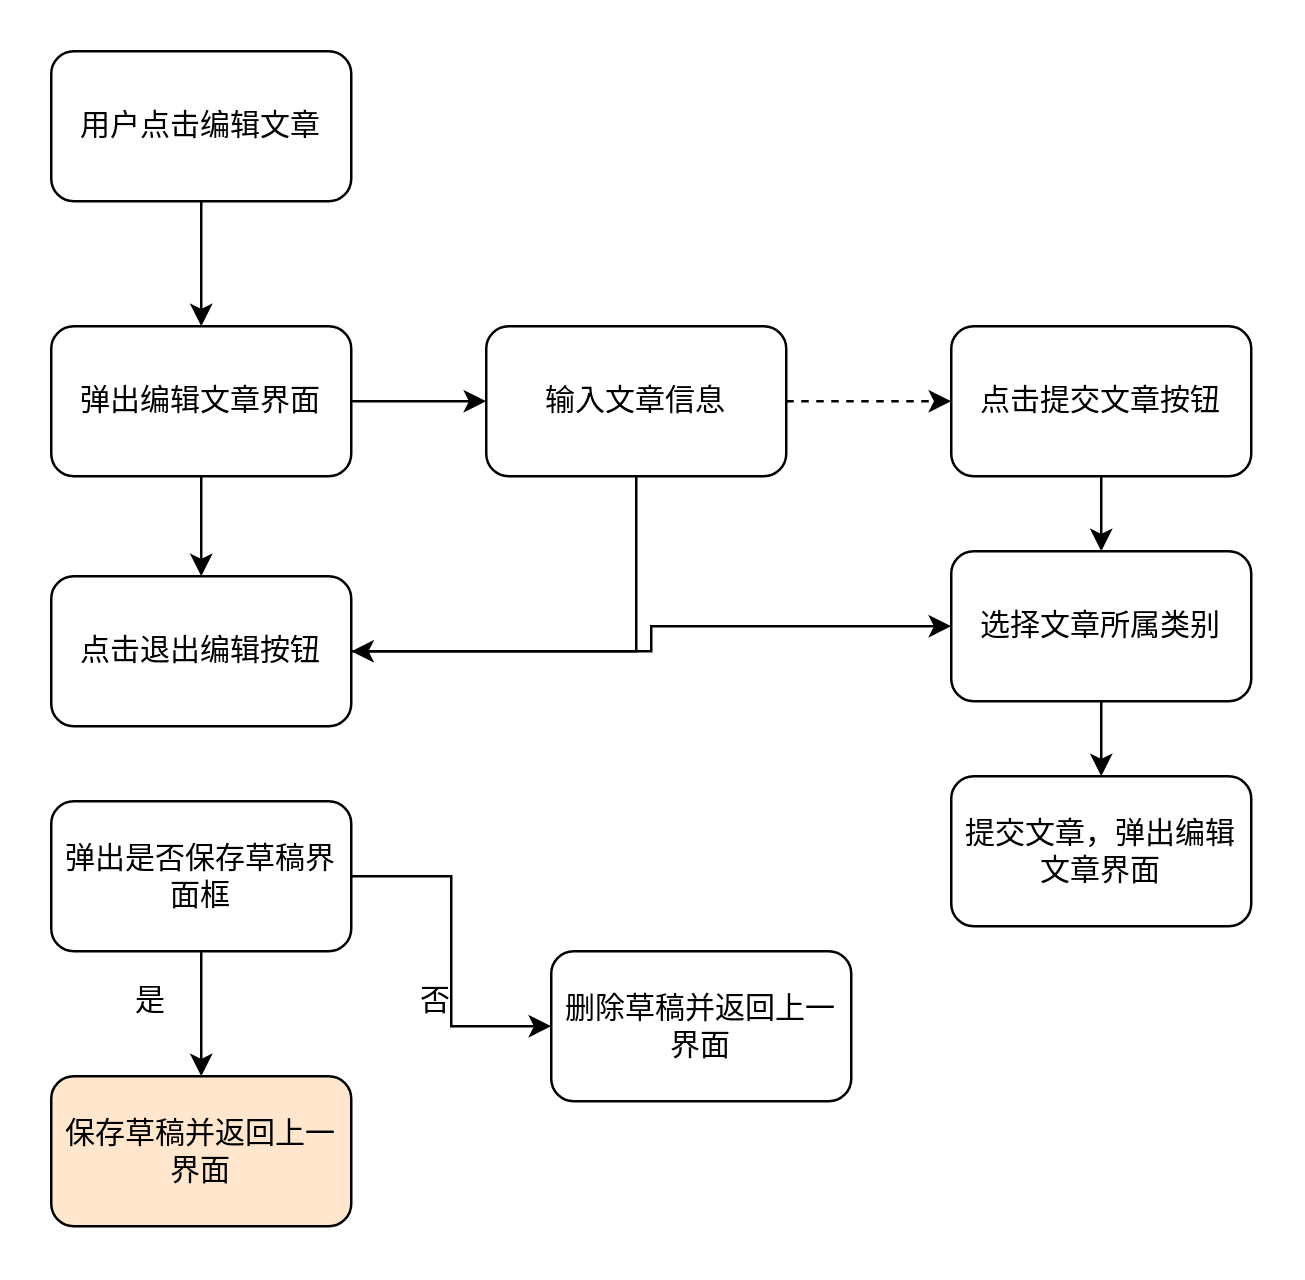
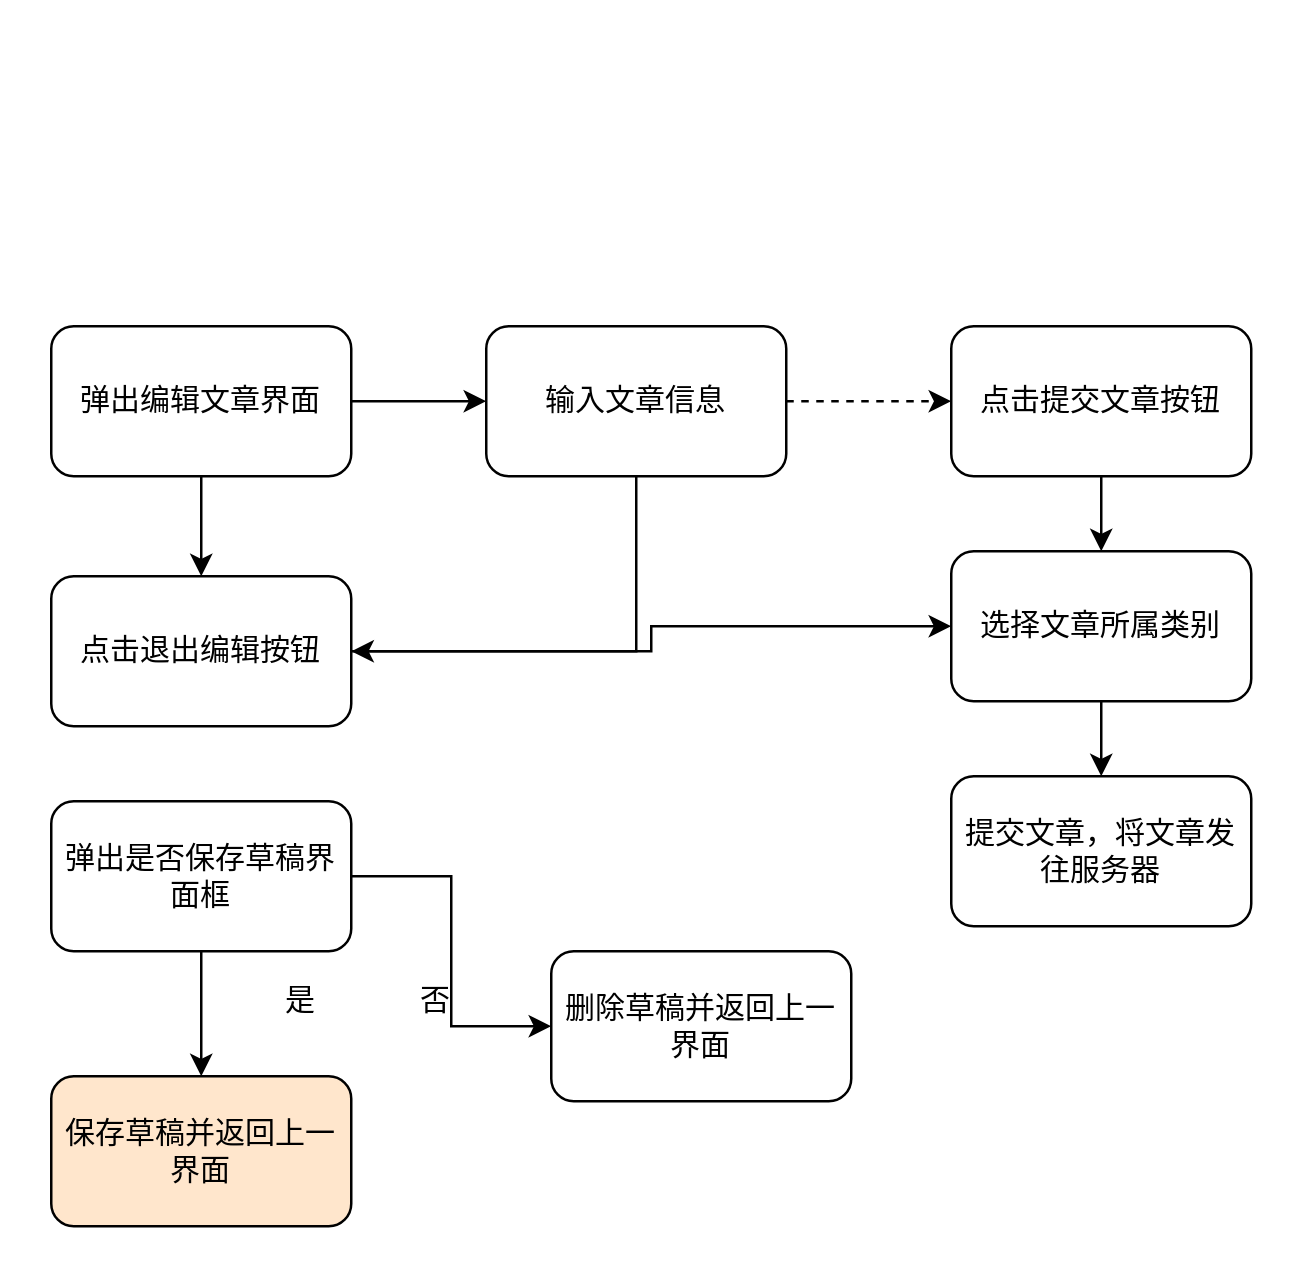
(201, 126) -> none
(201, 255) -> none
(1101, 851) -> (1101, 851)
(151, 1001) -> (301, 1001)
